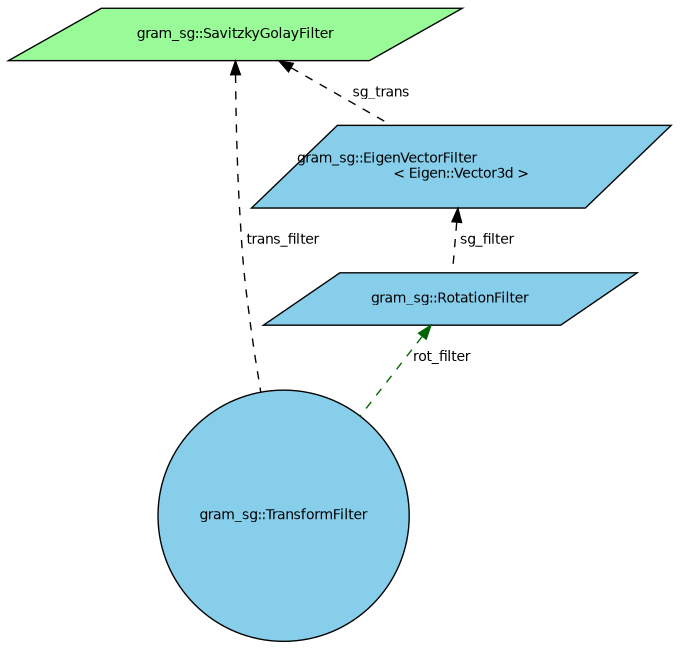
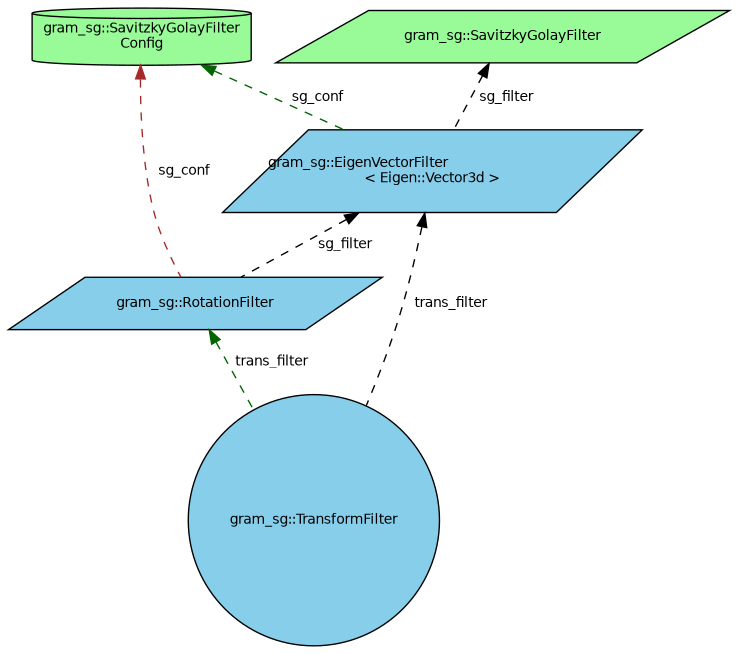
none -> (142, 37)
(379, 93) -> (505, 97)
(241, 234) -> (399, 318)
(440, 358) -> (270, 362)
